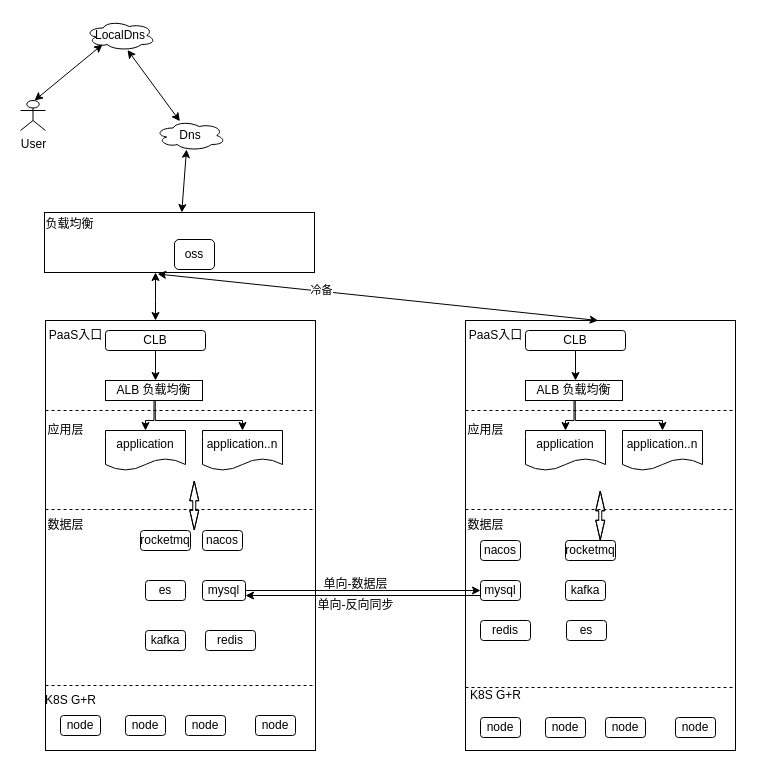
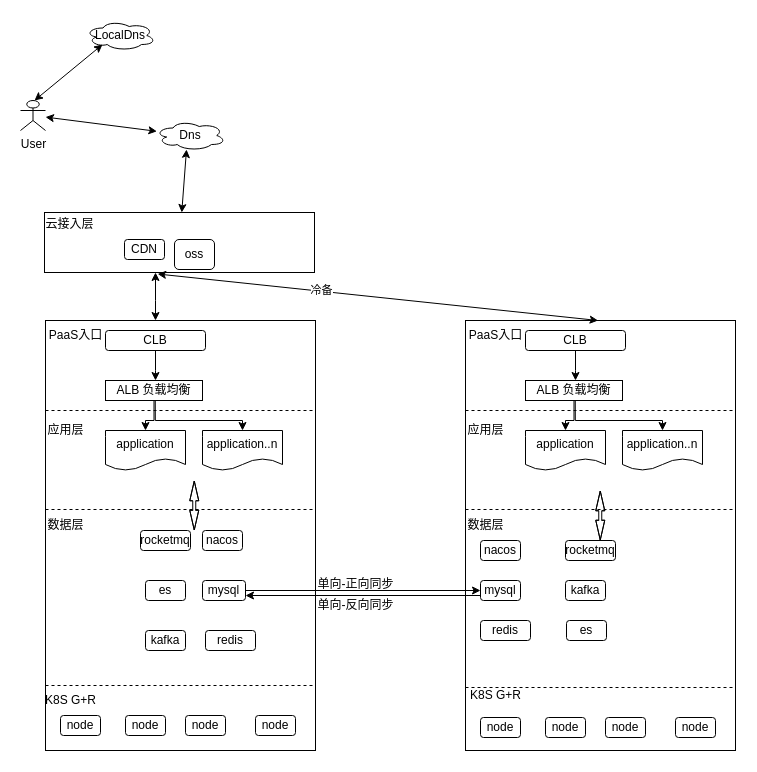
(154, 86) -> (102, 124)
(70, 225) -> (70, 225)
none -> (145, 250)
(356, 585) -> (356, 585)
